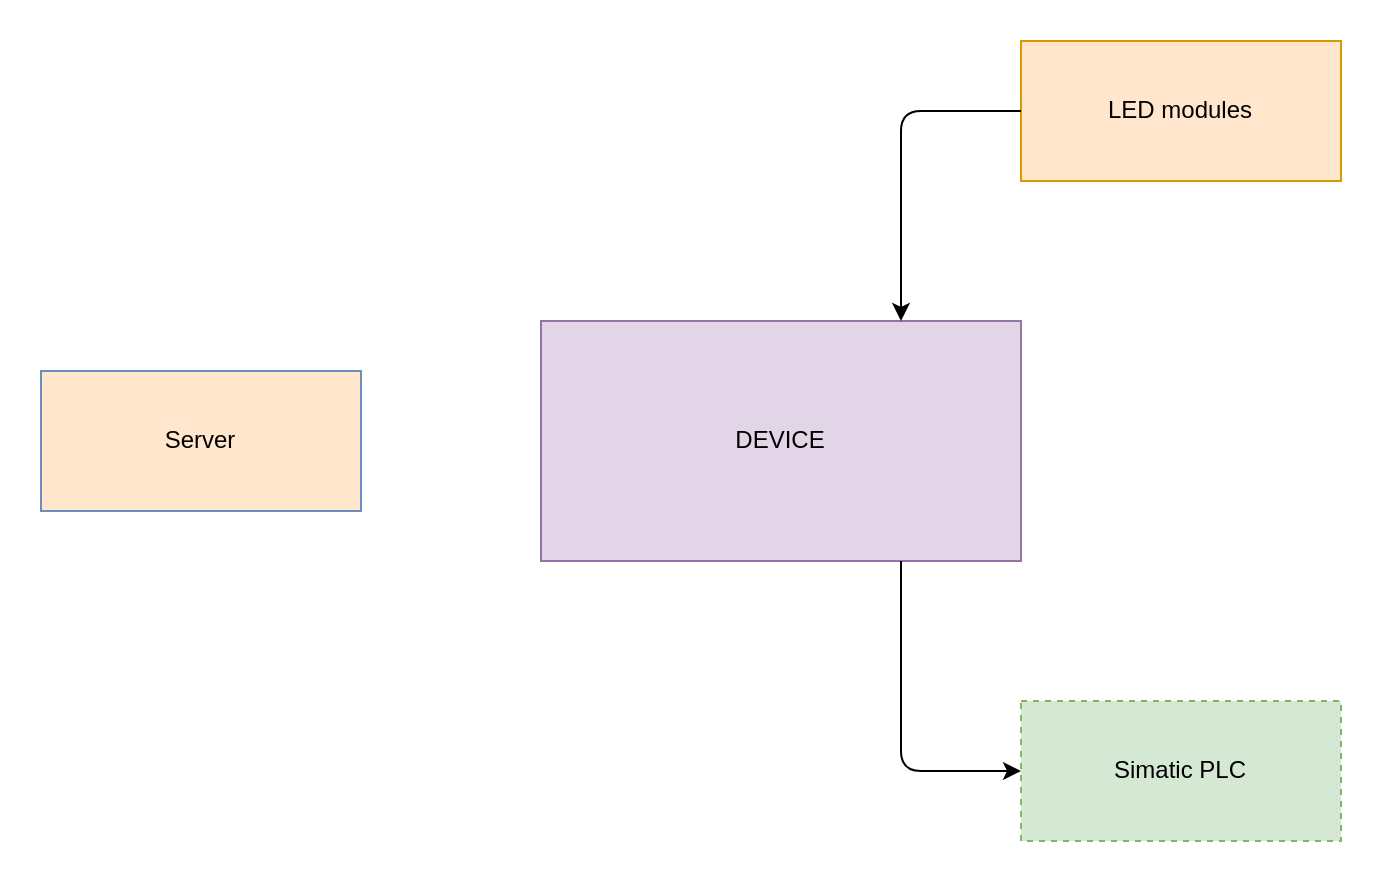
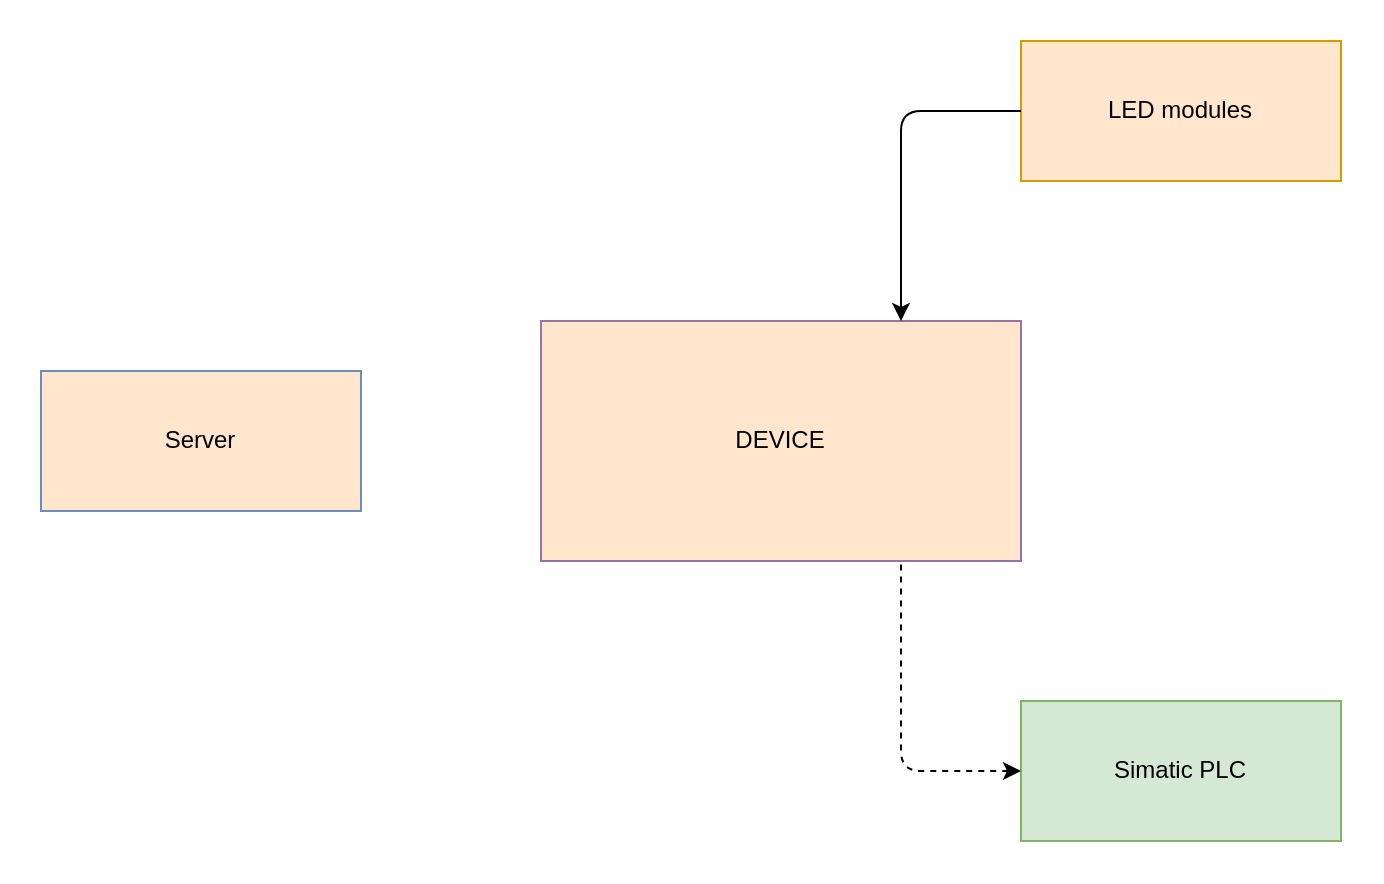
(781, 441) -> (781, 441)
(901, 709) -> (901, 709)
(1181, 771) -> (1181, 771)
